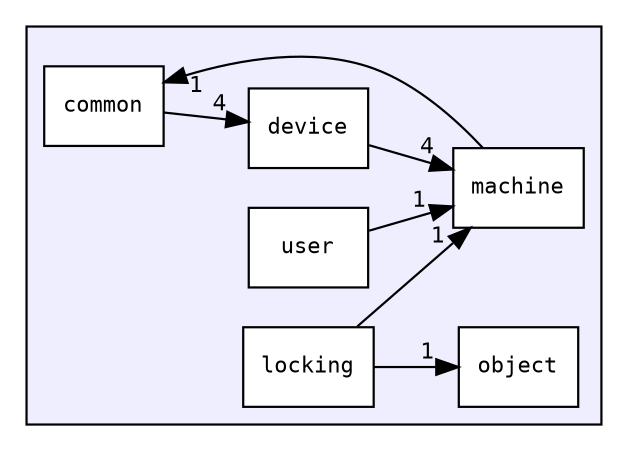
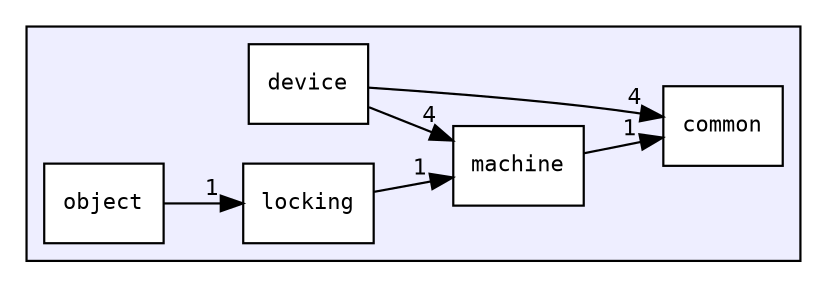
(195, 116) -> (505, 98)
(308, 248) -> none
(405, 367) -> (192, 203)
